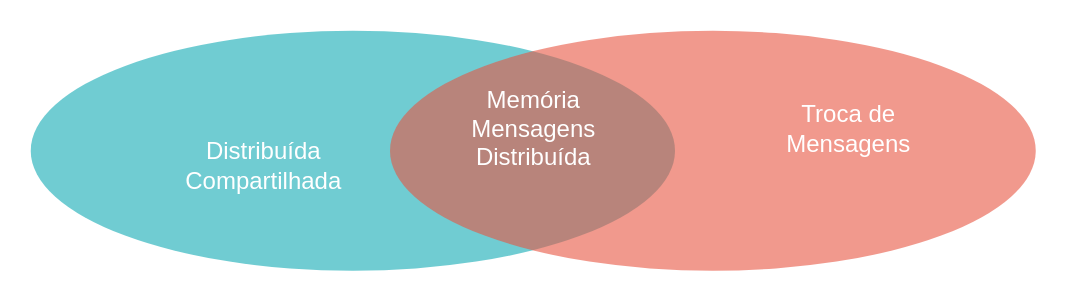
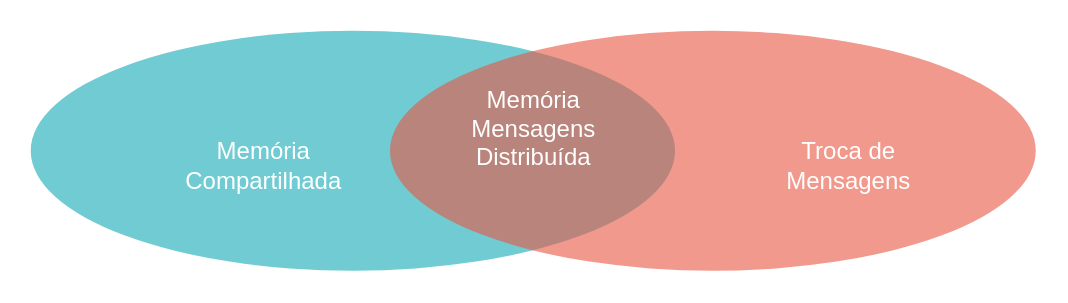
(848, 128) -> (848, 166)
(264, 166) -> (264, 166)
